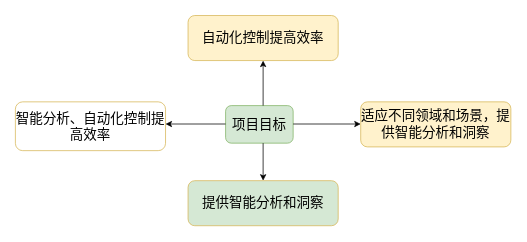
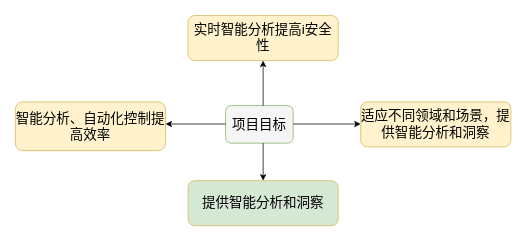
(263, 38) -> (263, 38)
(259, 124) -> (259, 124)
(90, 126) -> (90, 126)
